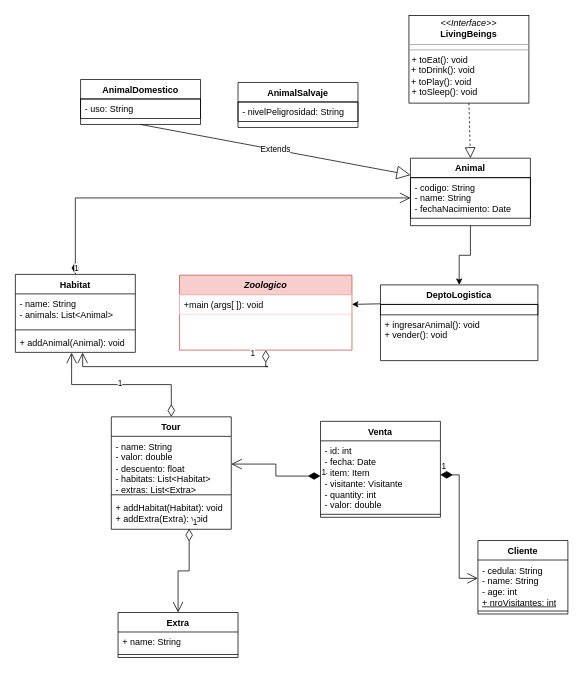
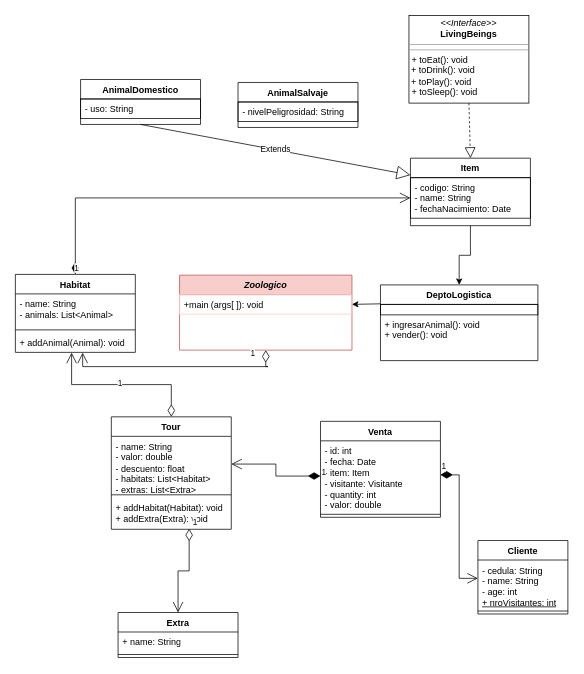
(470, 168) -> (470, 168)
